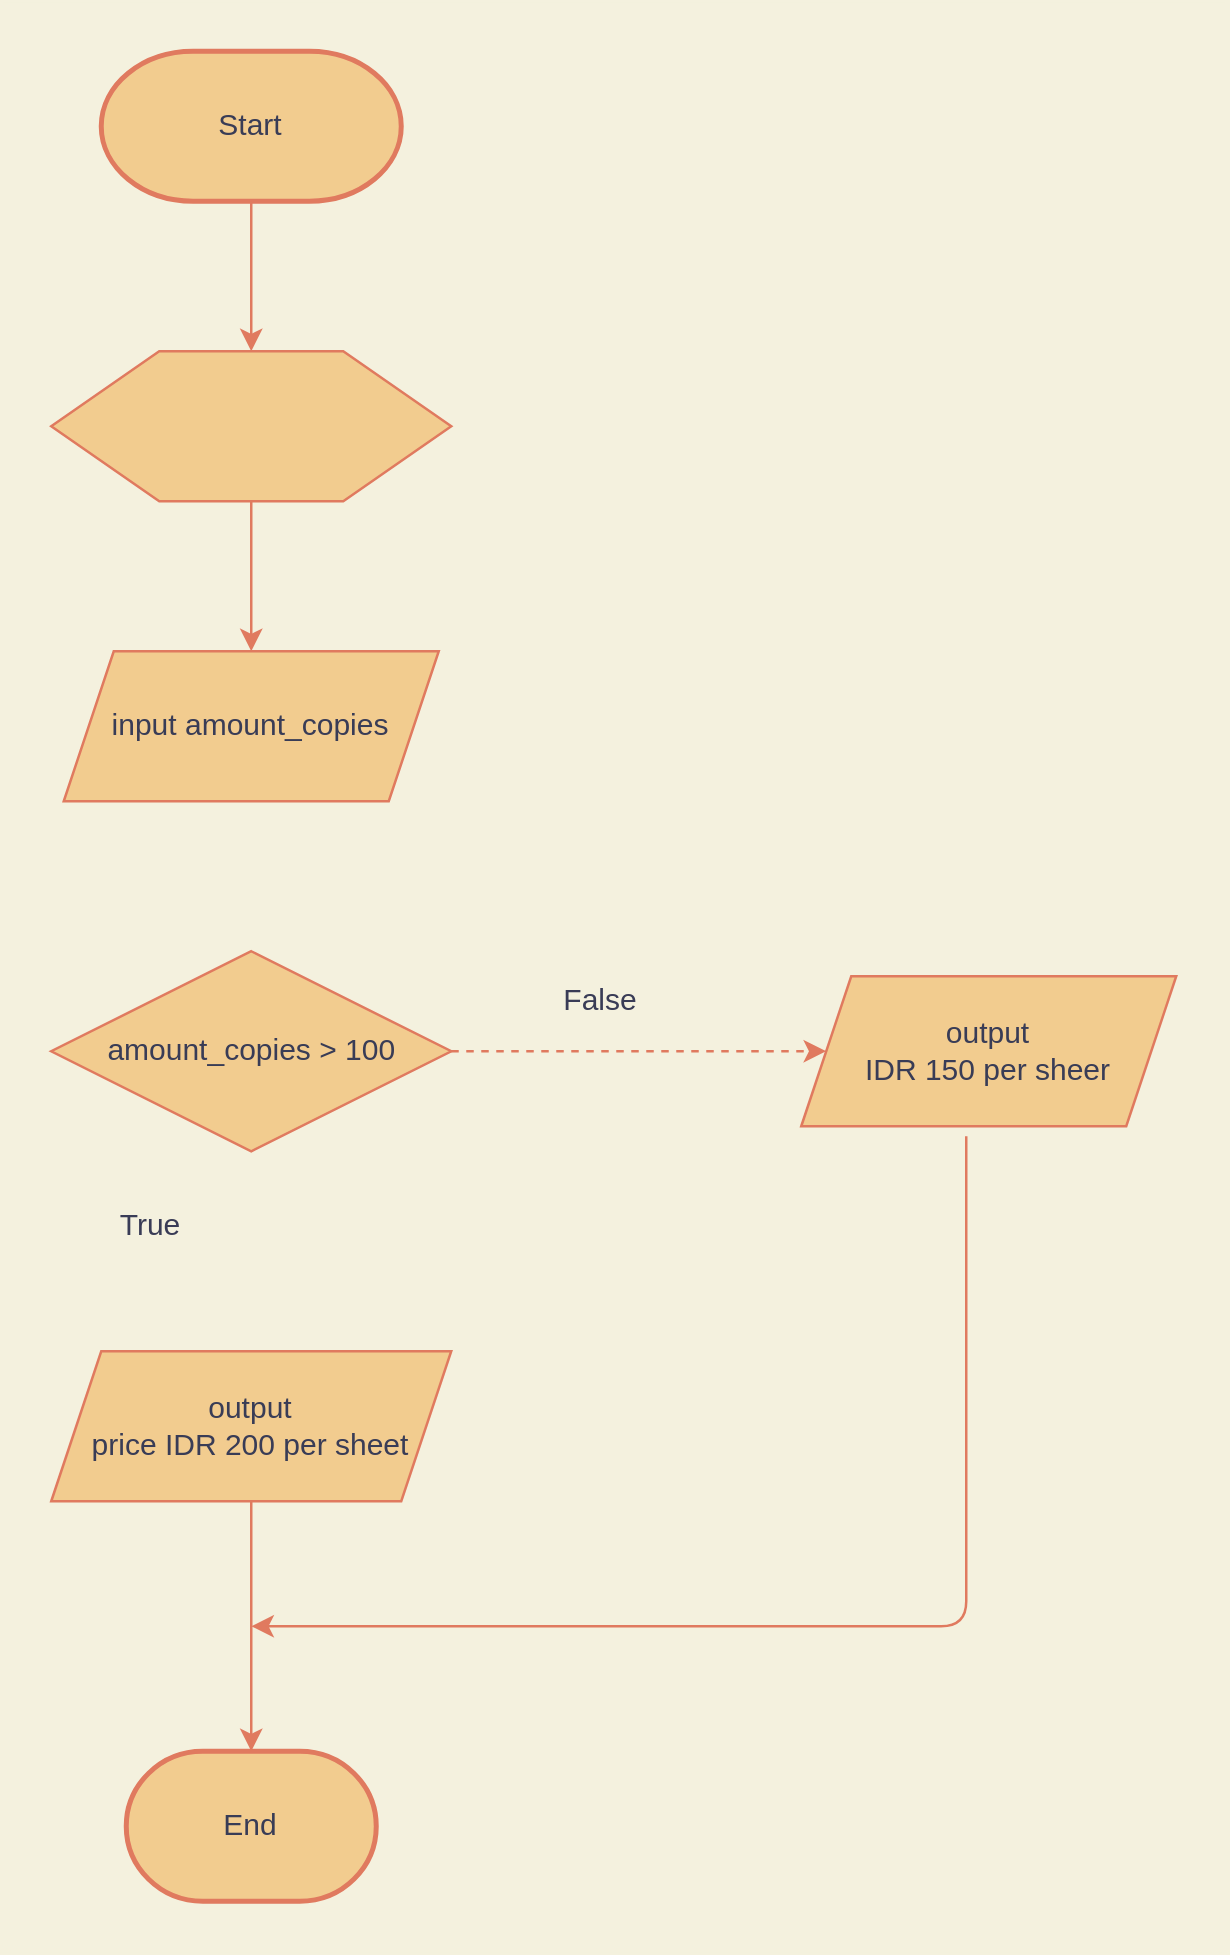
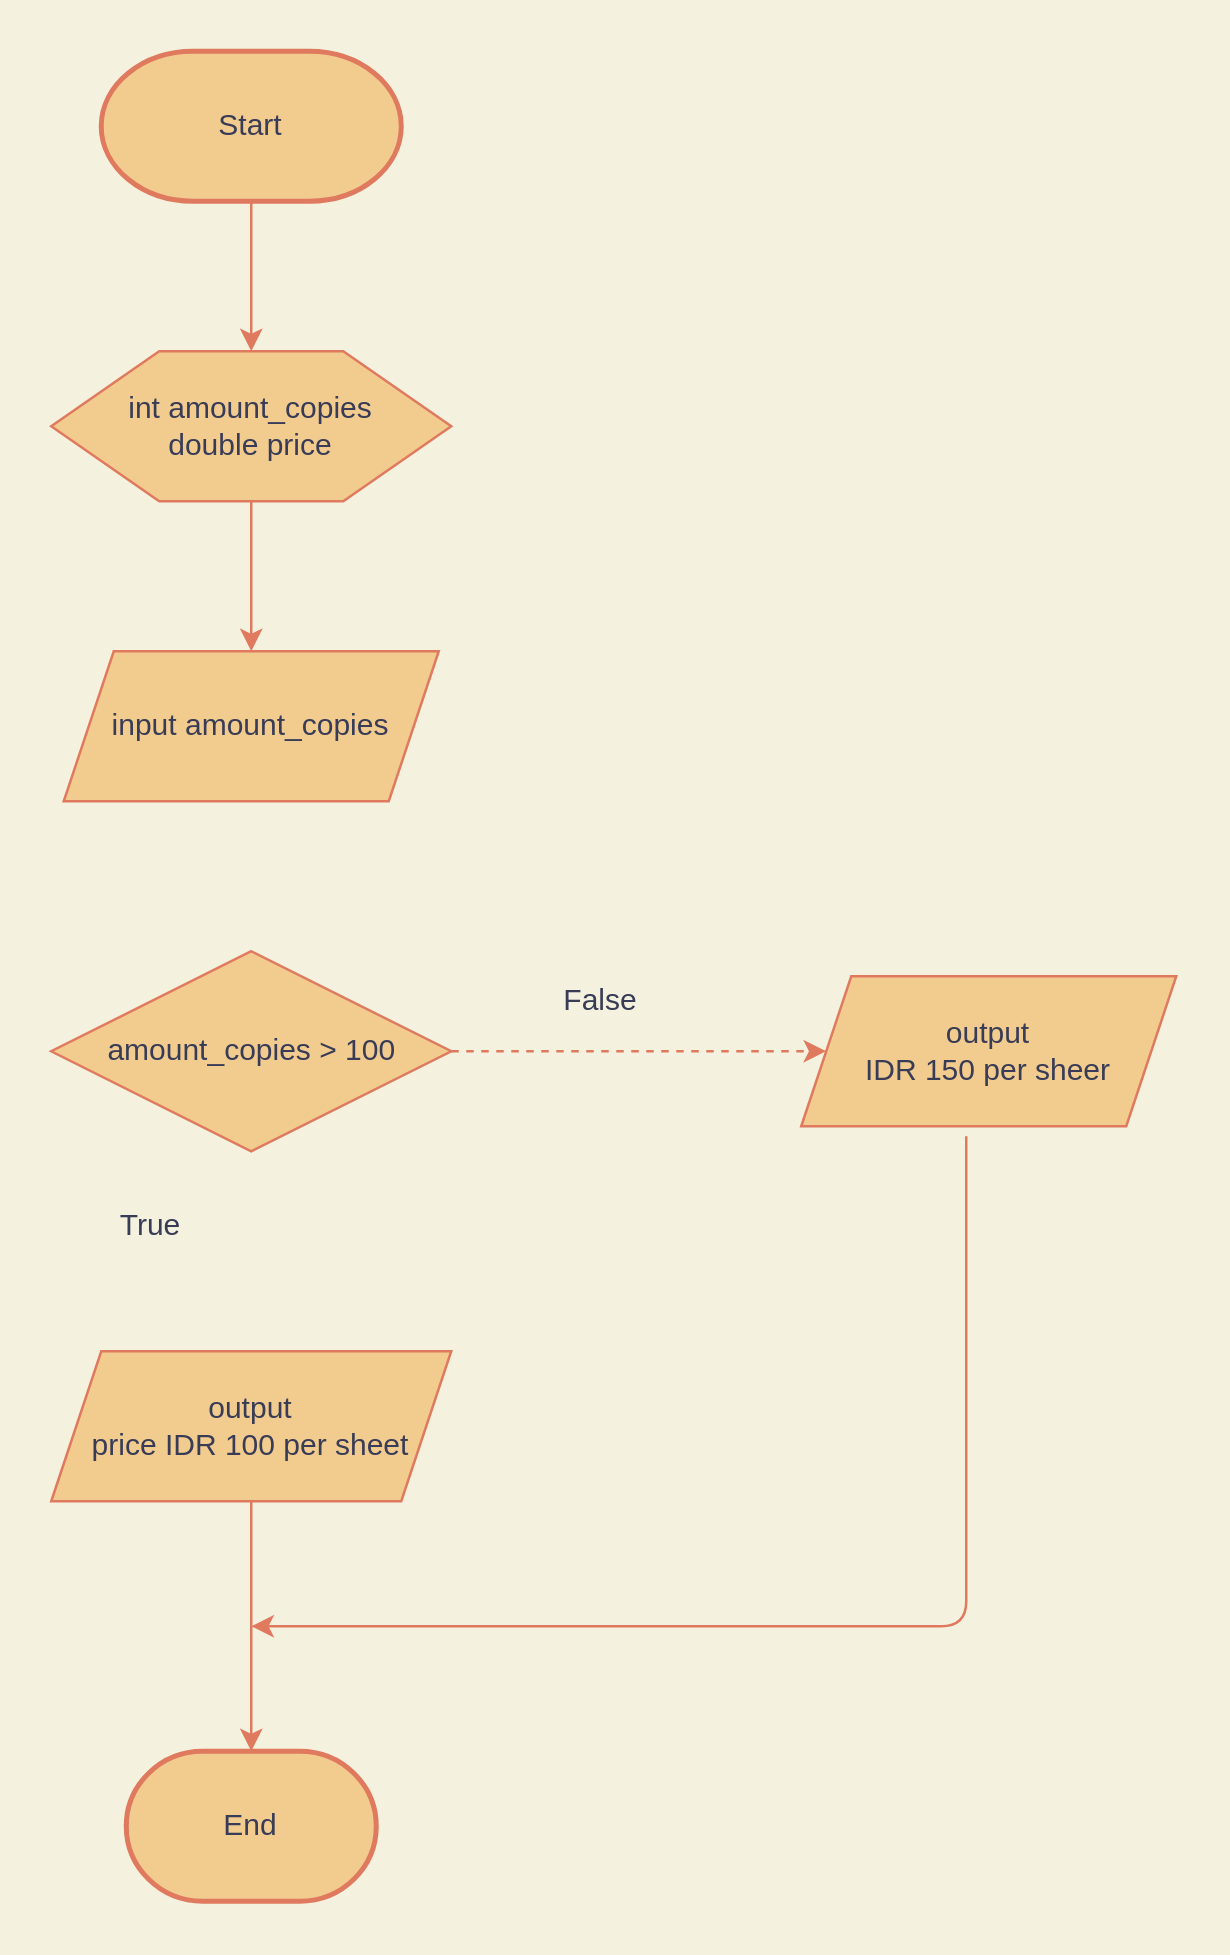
none -> (251, 426)
(251, 1426) -> (251, 1426)
